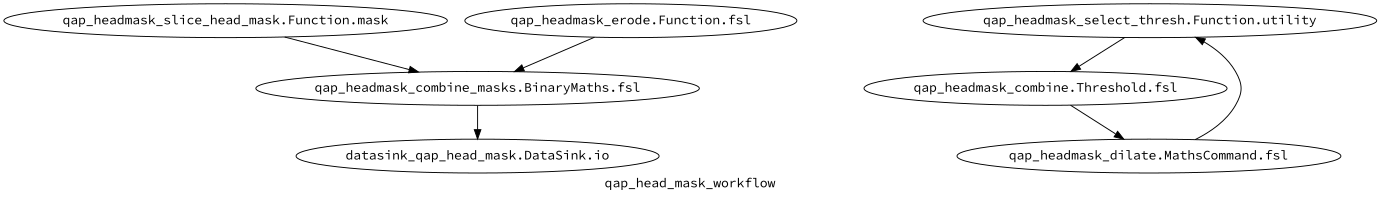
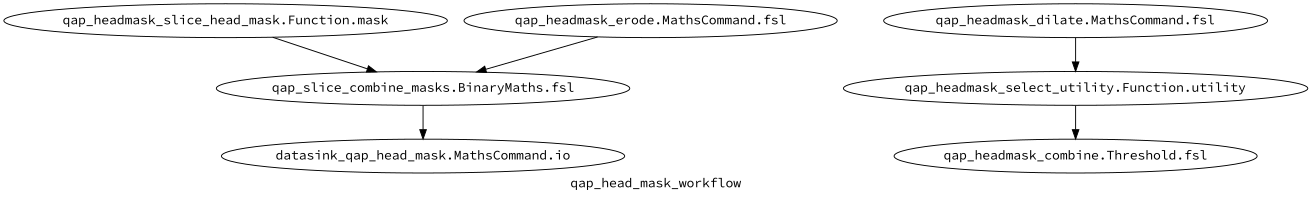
(631, 21) -> (651, 21)
(1150, 21) -> (1076, 88)
(478, 88) -> (423, 88)
(1093, 120) -> none
(478, 156) -> (423, 156)
